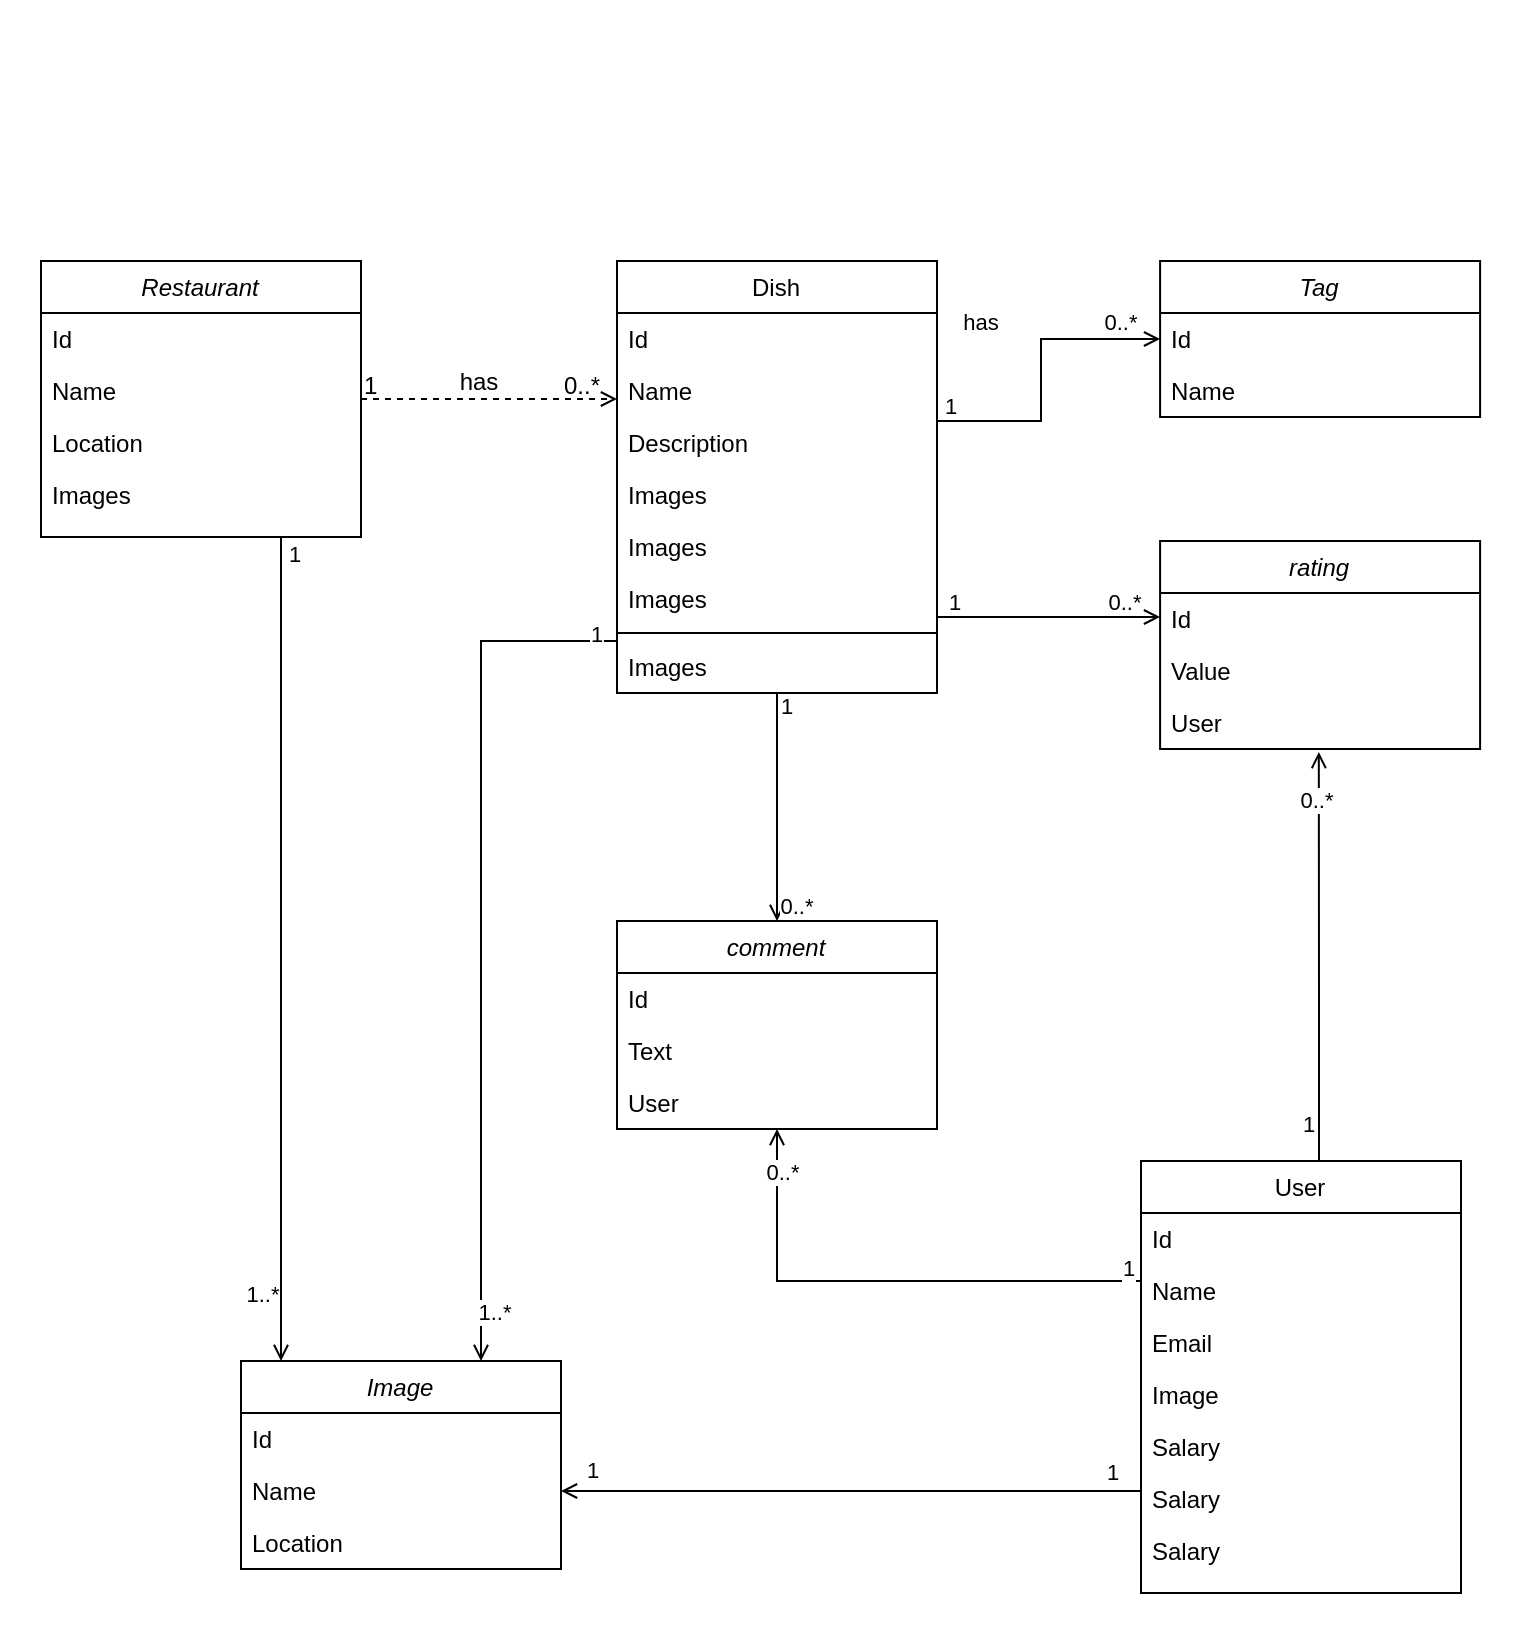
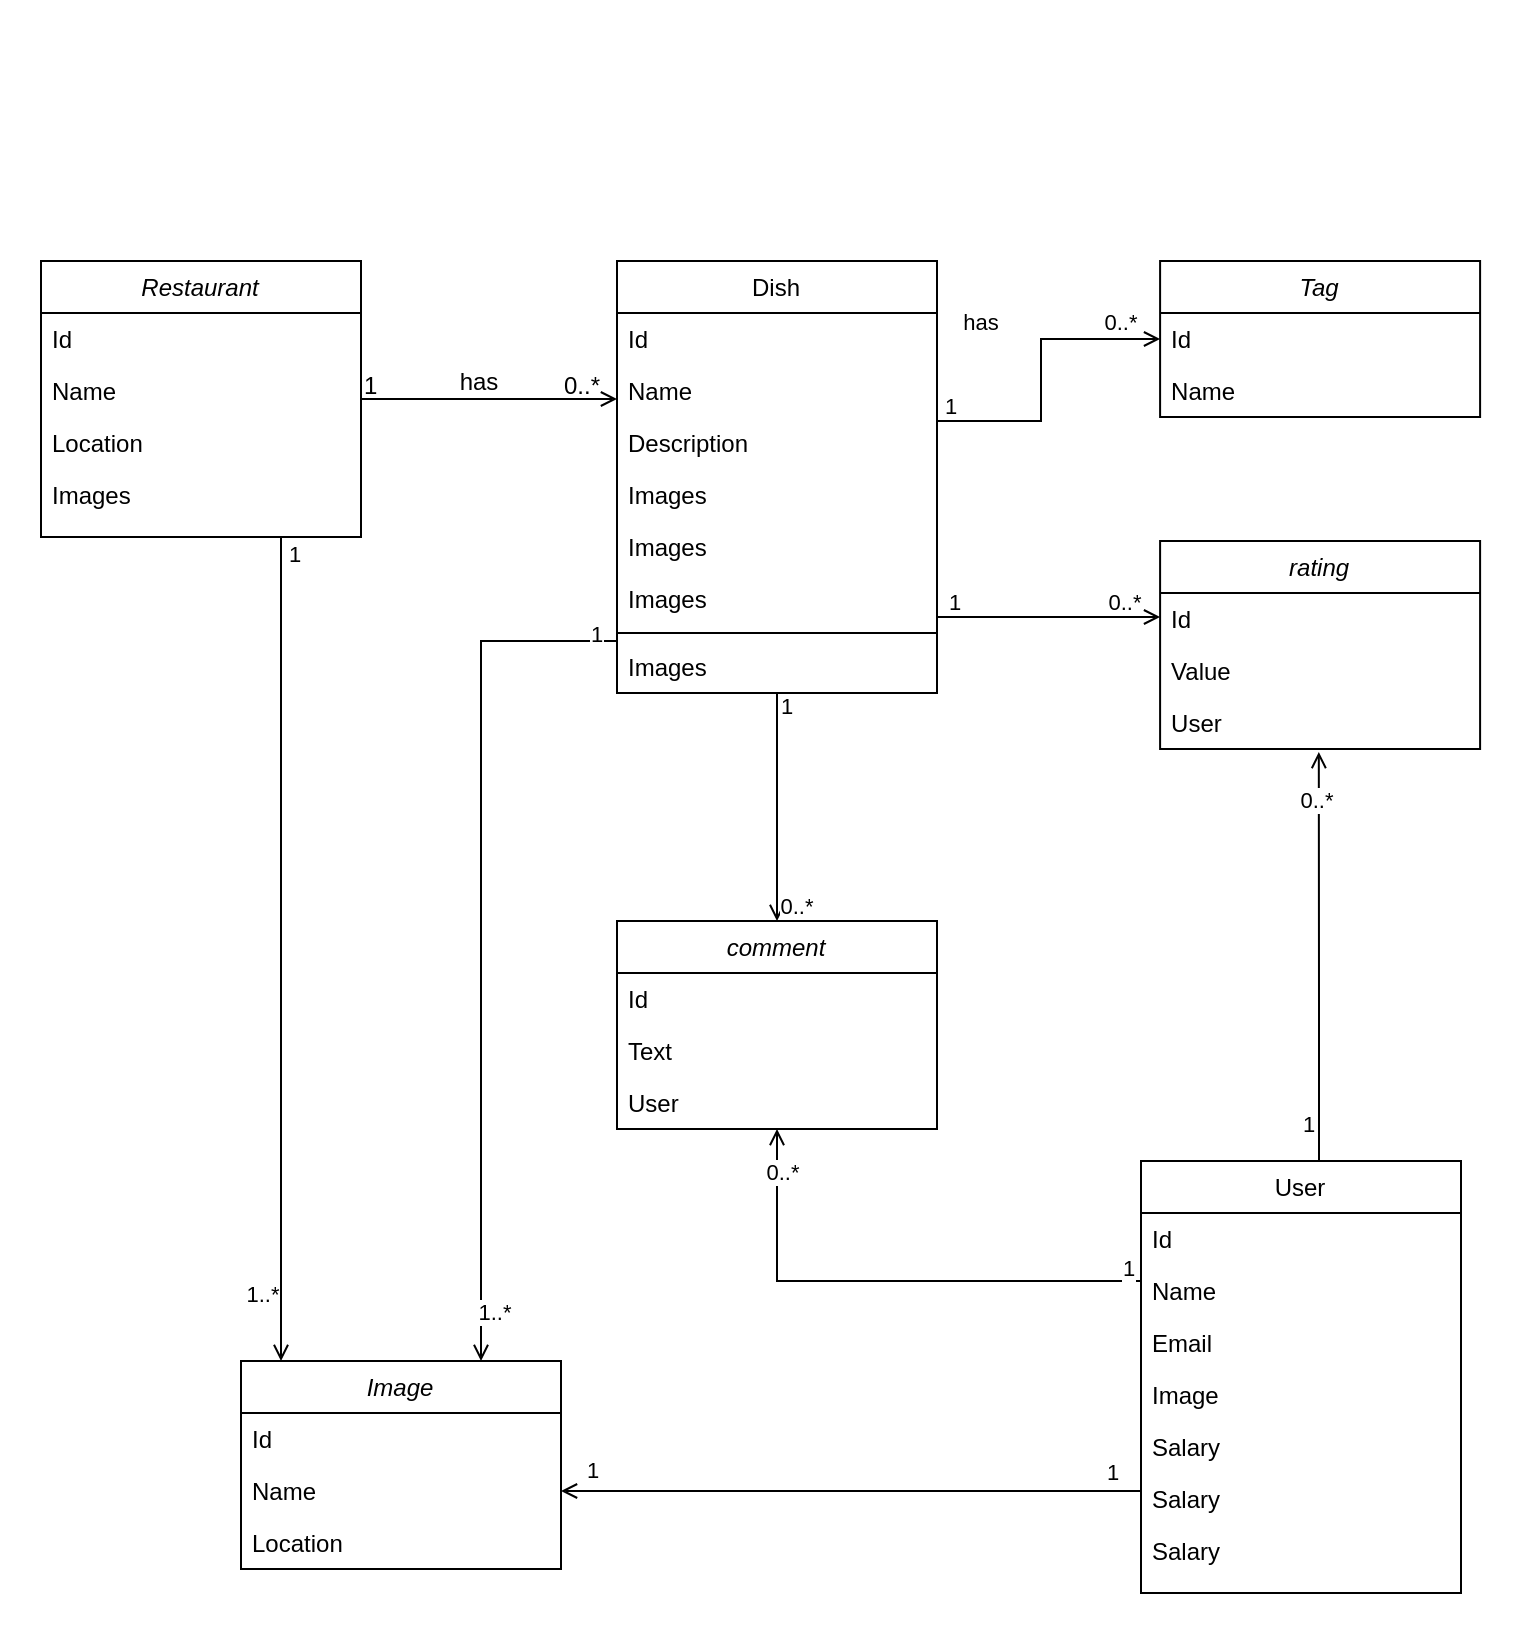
(488, 399) -> (488, 399)
